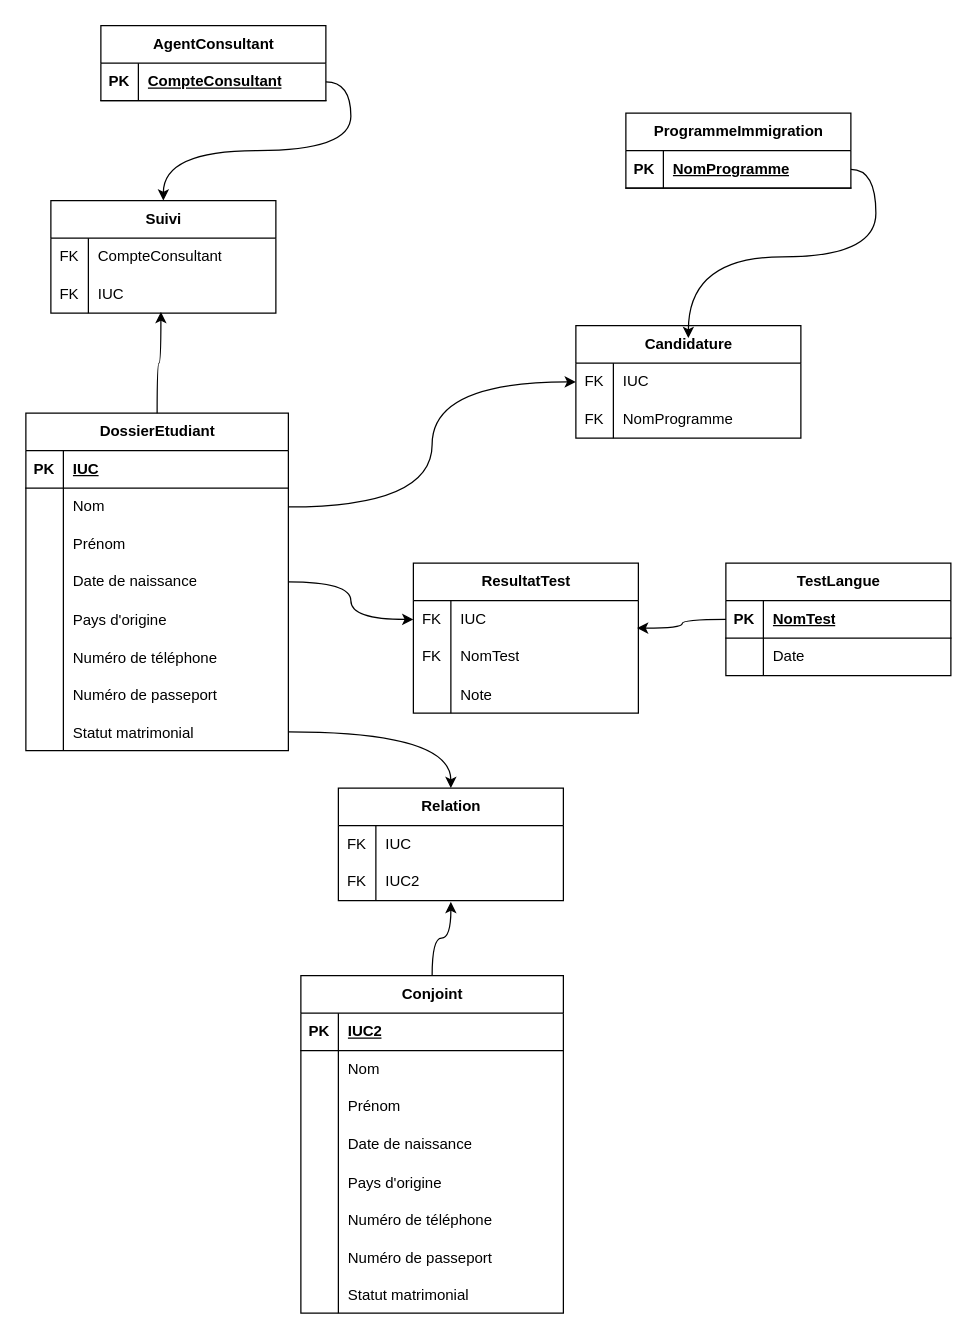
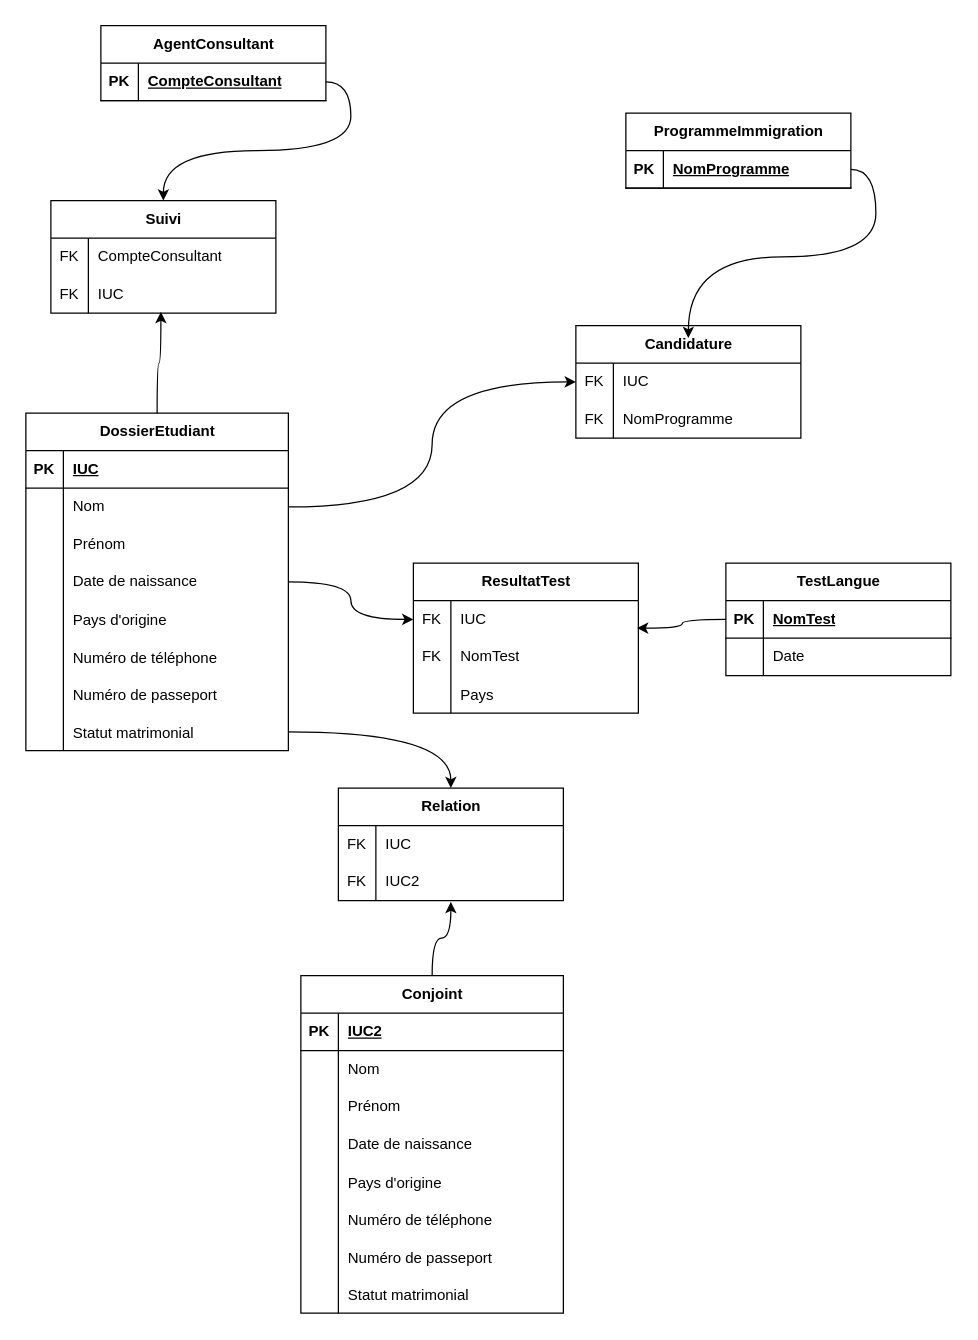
(477, 695) -> (477, 695)
